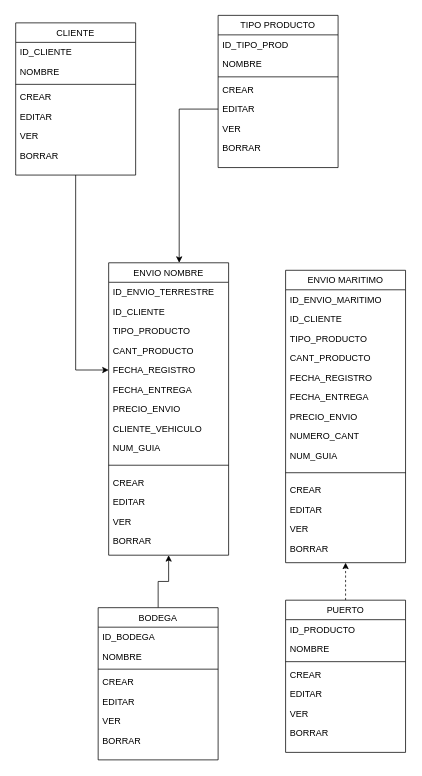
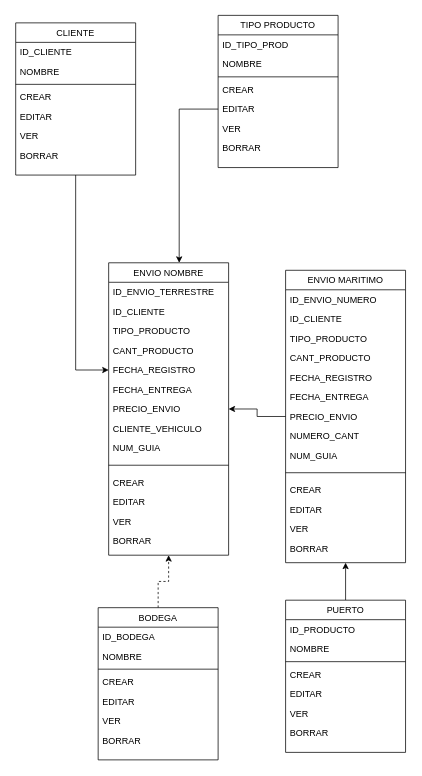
(332, 300) -> (327, 300)
none -> (265, 417)
(161, 582) -> (161, 582)
(345, 584) -> (345, 584)
